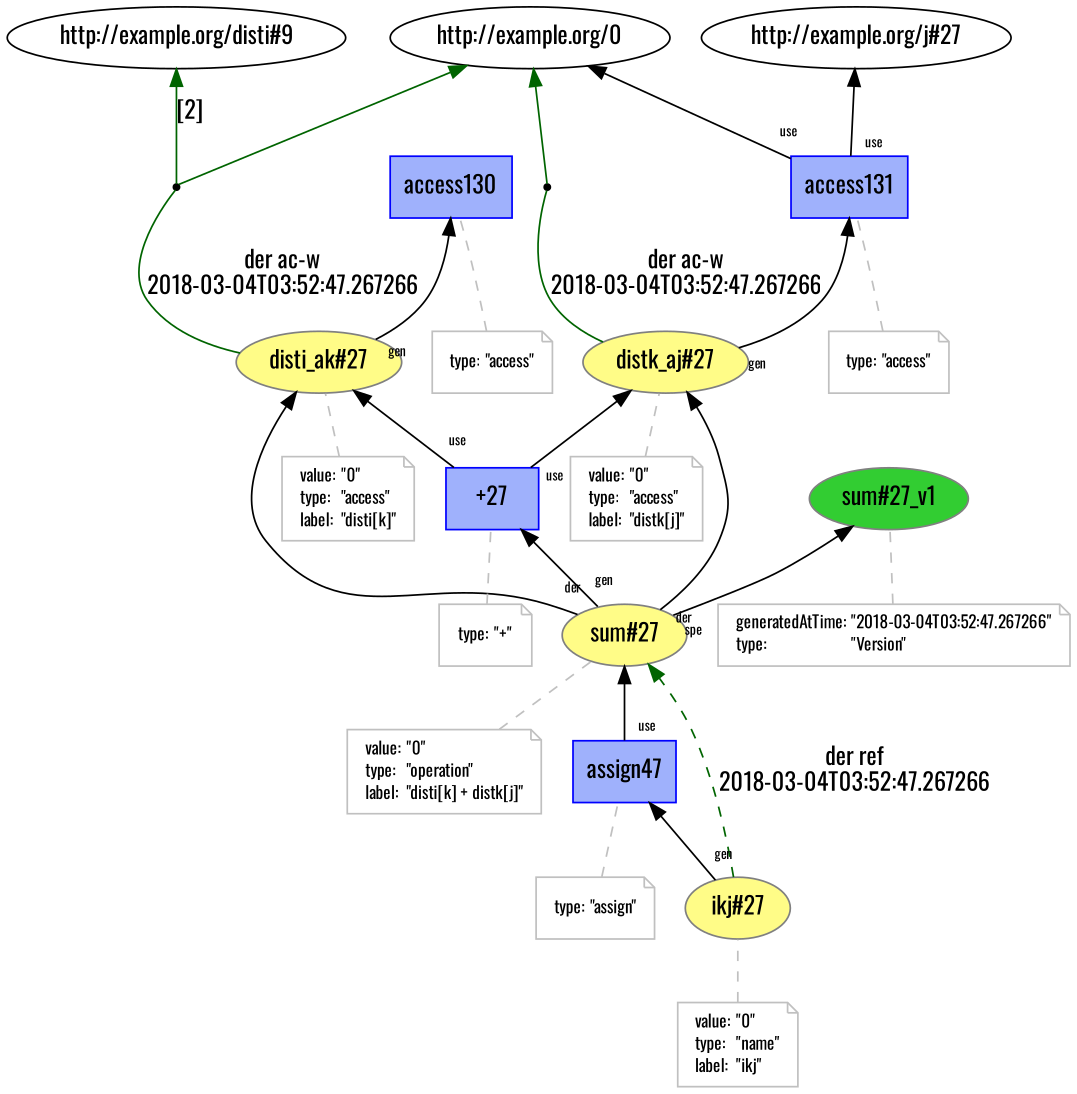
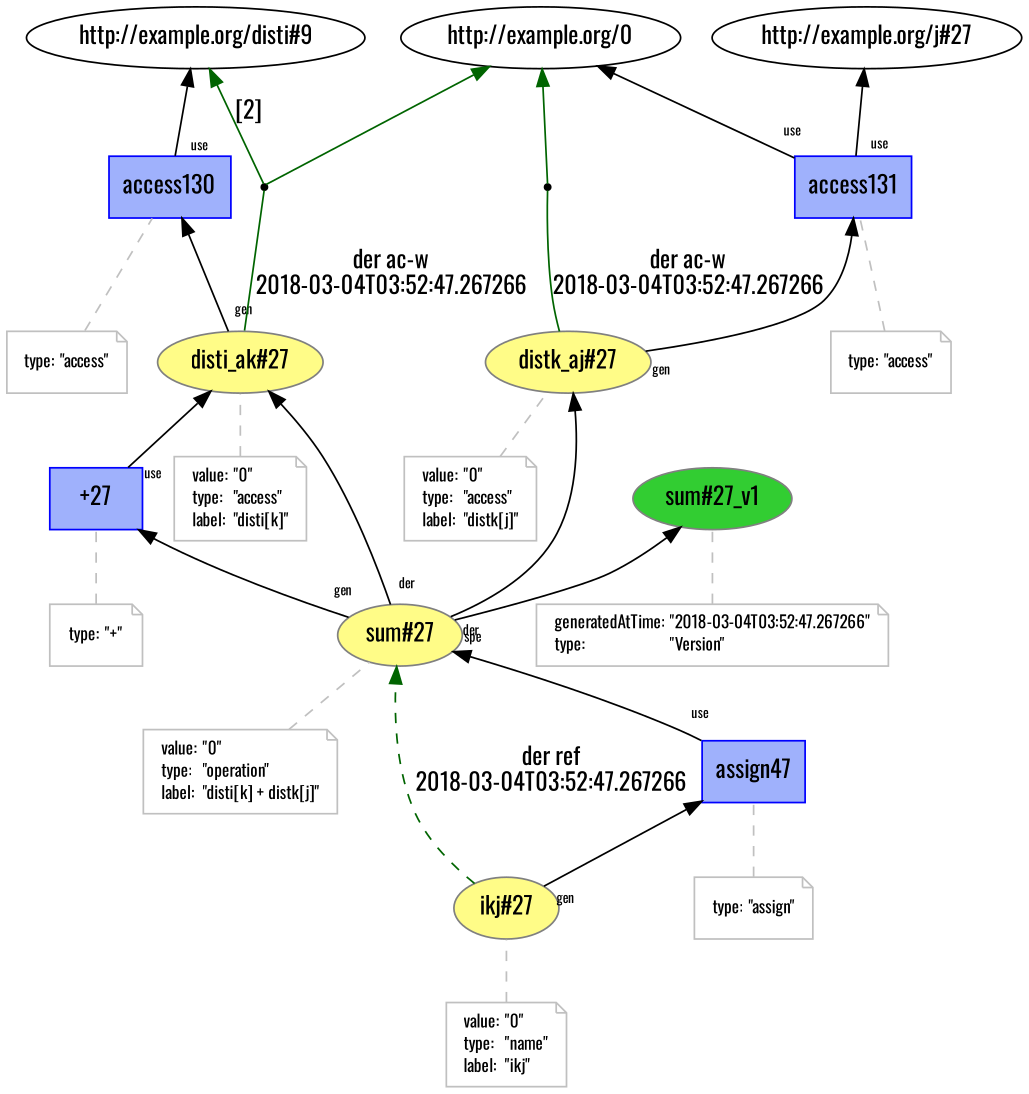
none -> (181, 121)
(574, 434) -> none
